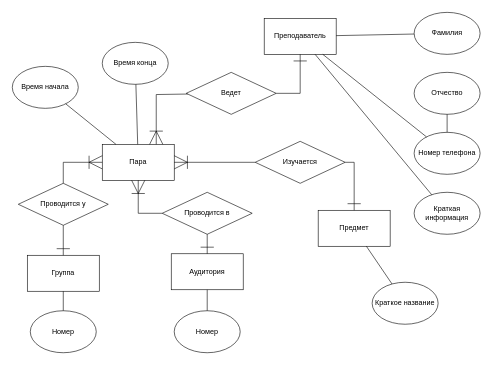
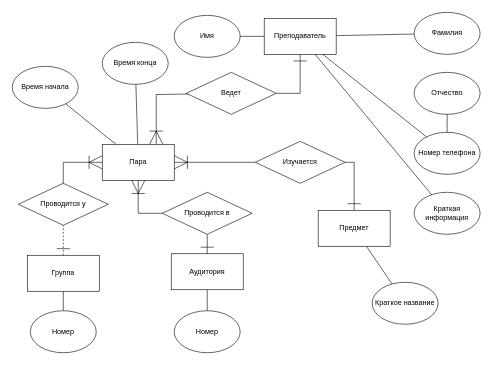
none -> (207, 36)
none -> (252, 36)
(63, 240) -> (63, 240)
